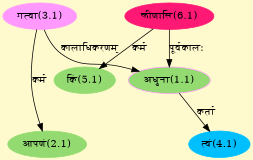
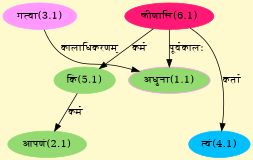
(31, 77) -> (68, 109)
(192, 109) -> (220, 70)
